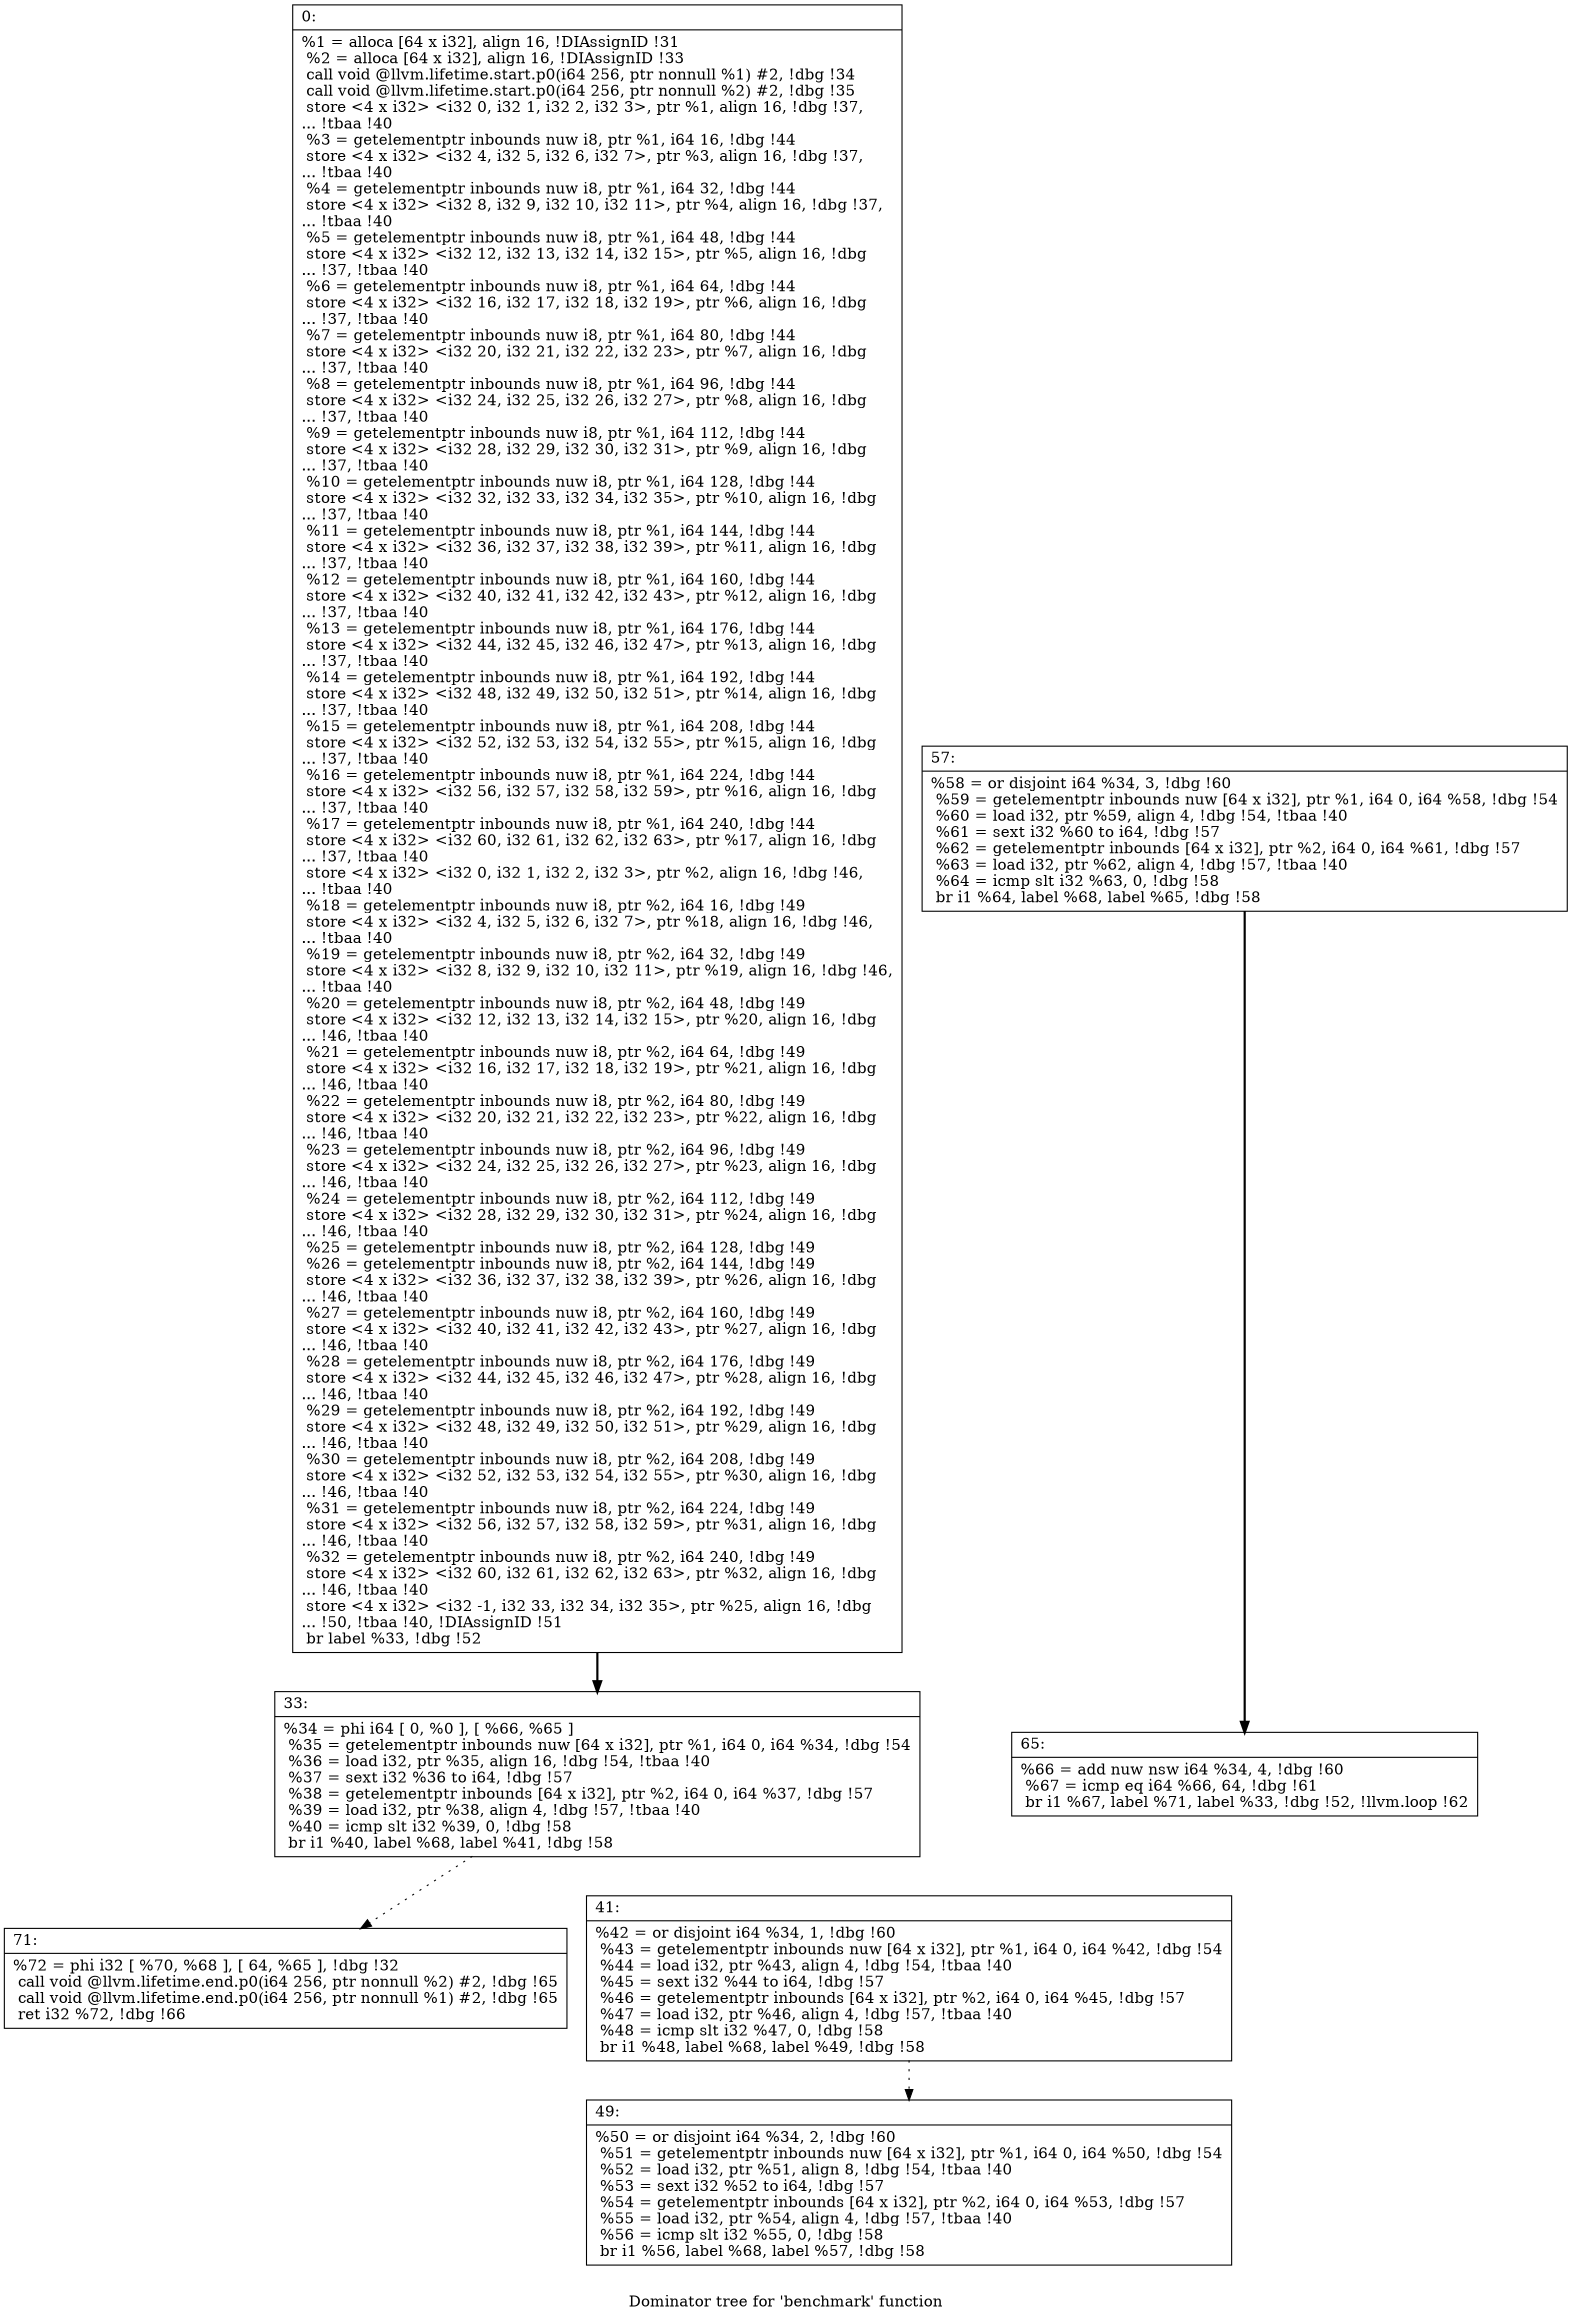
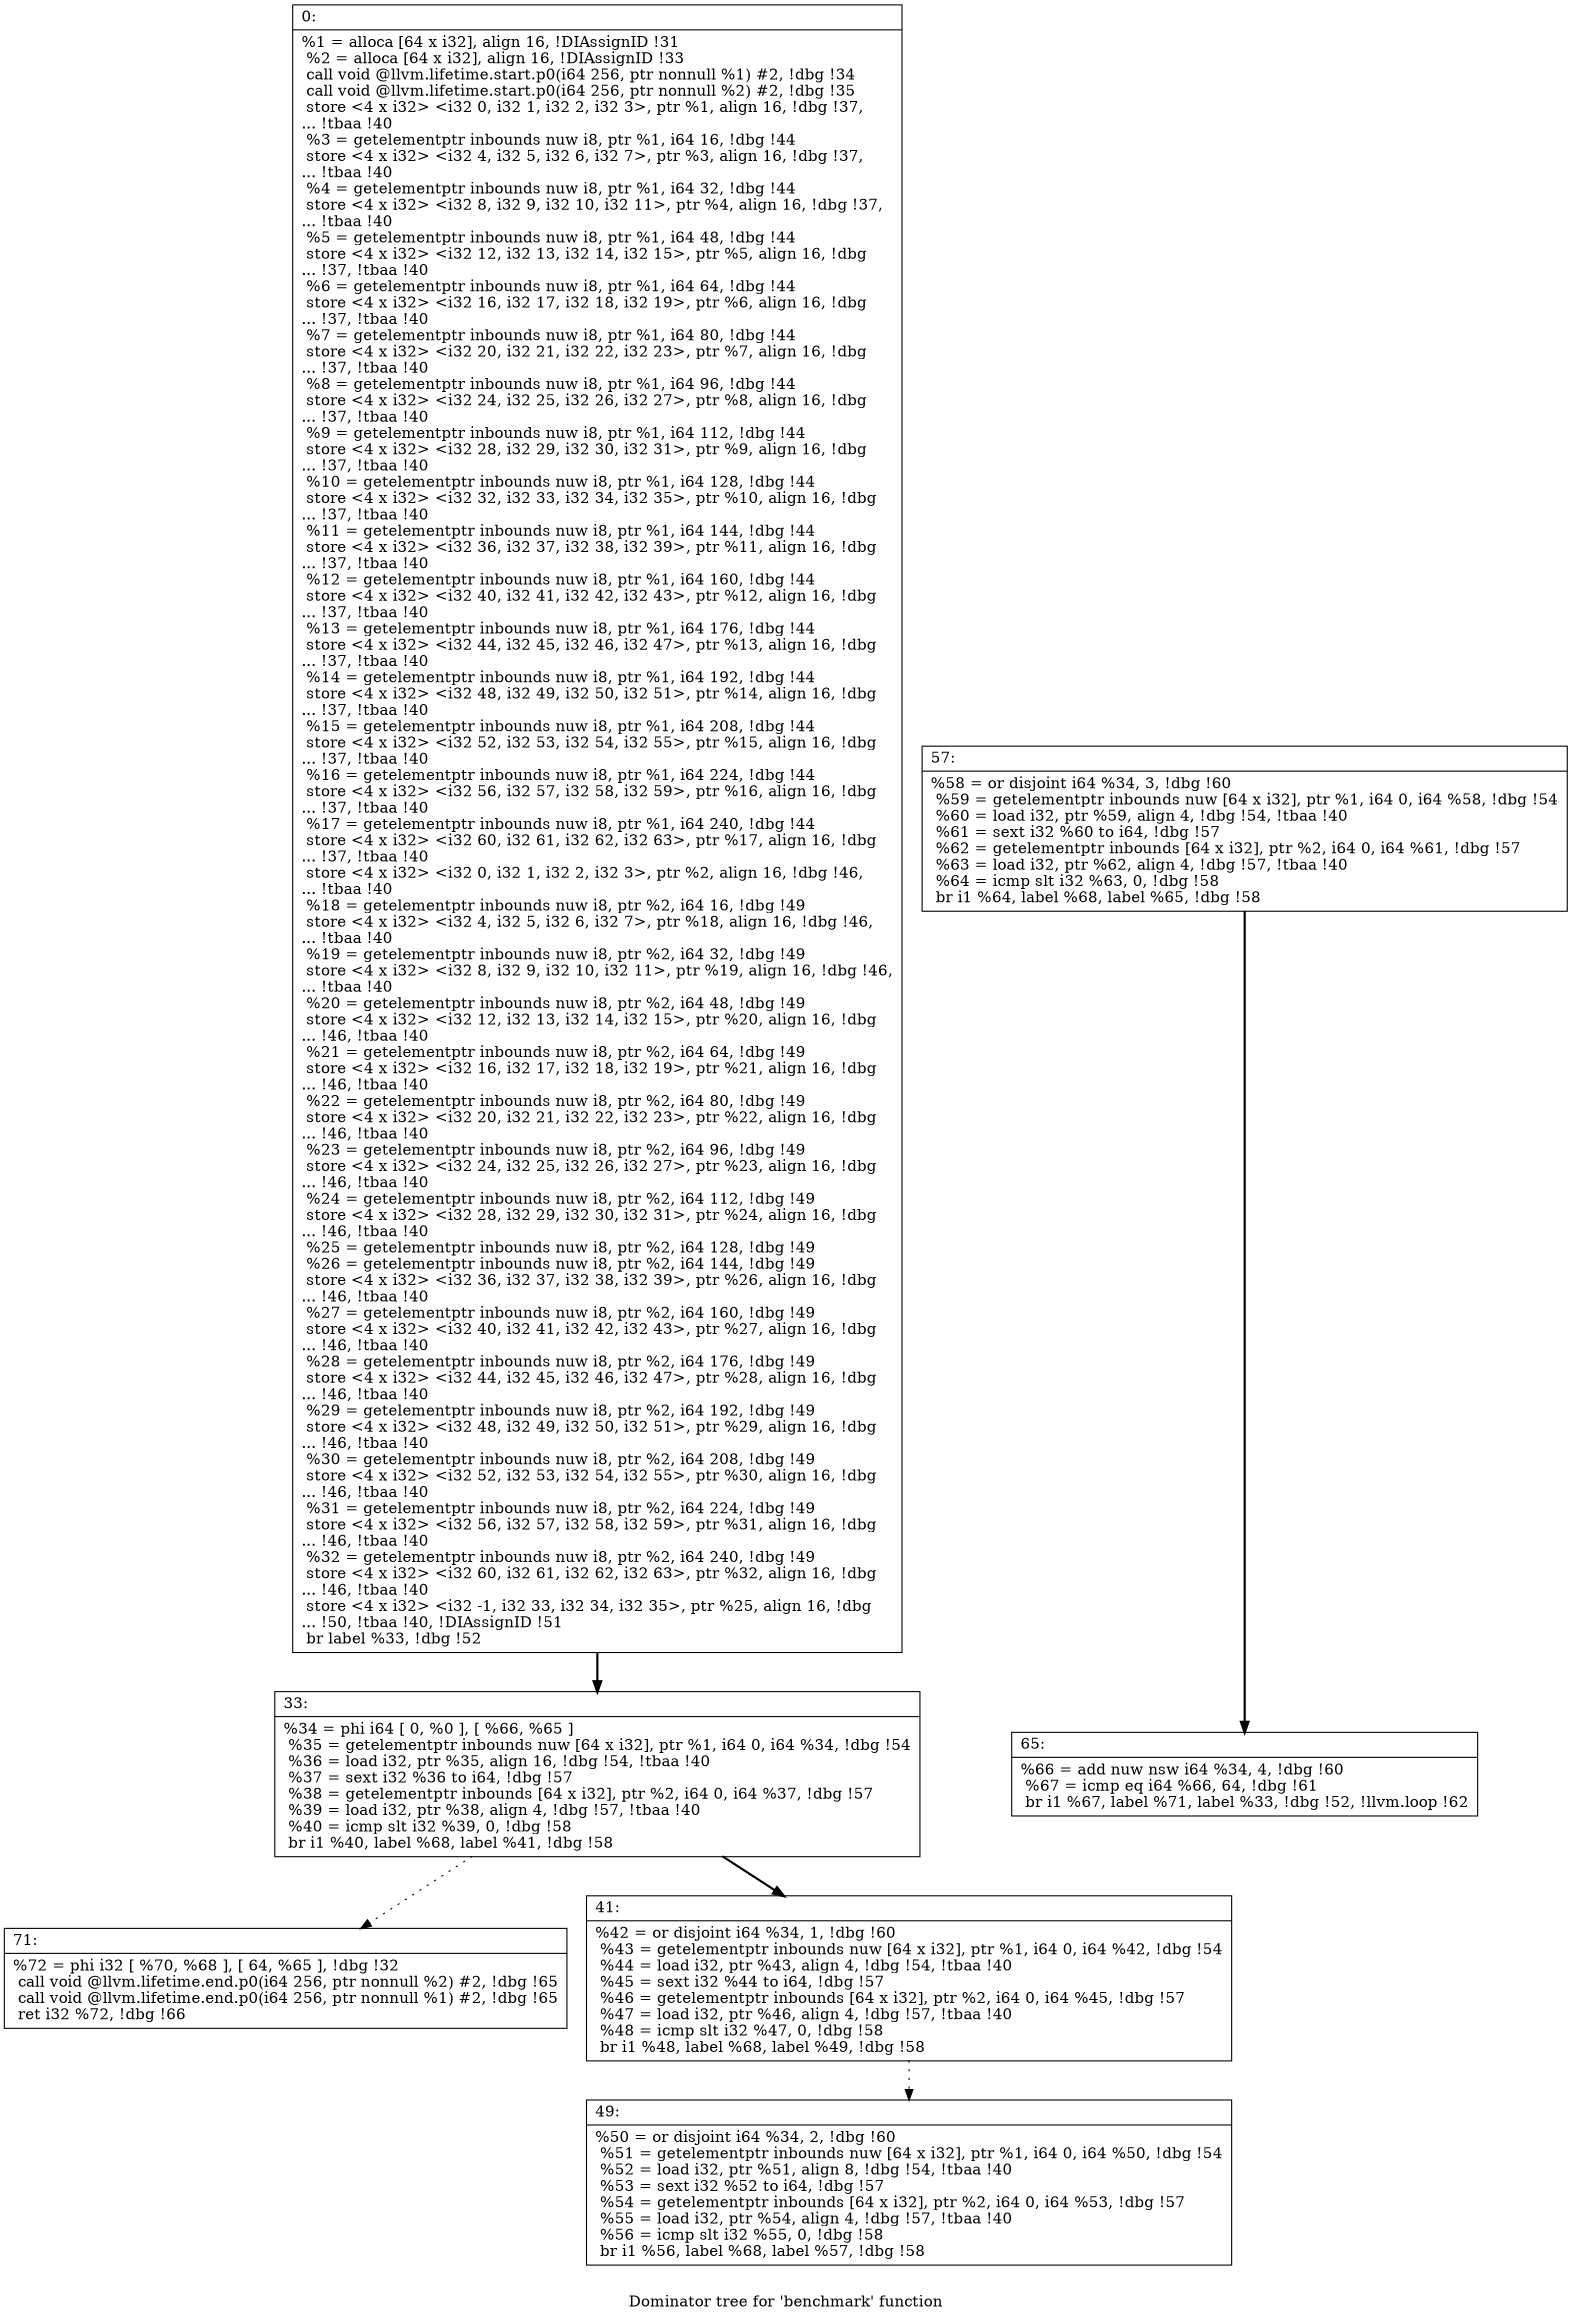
none -> (748, 1873)
